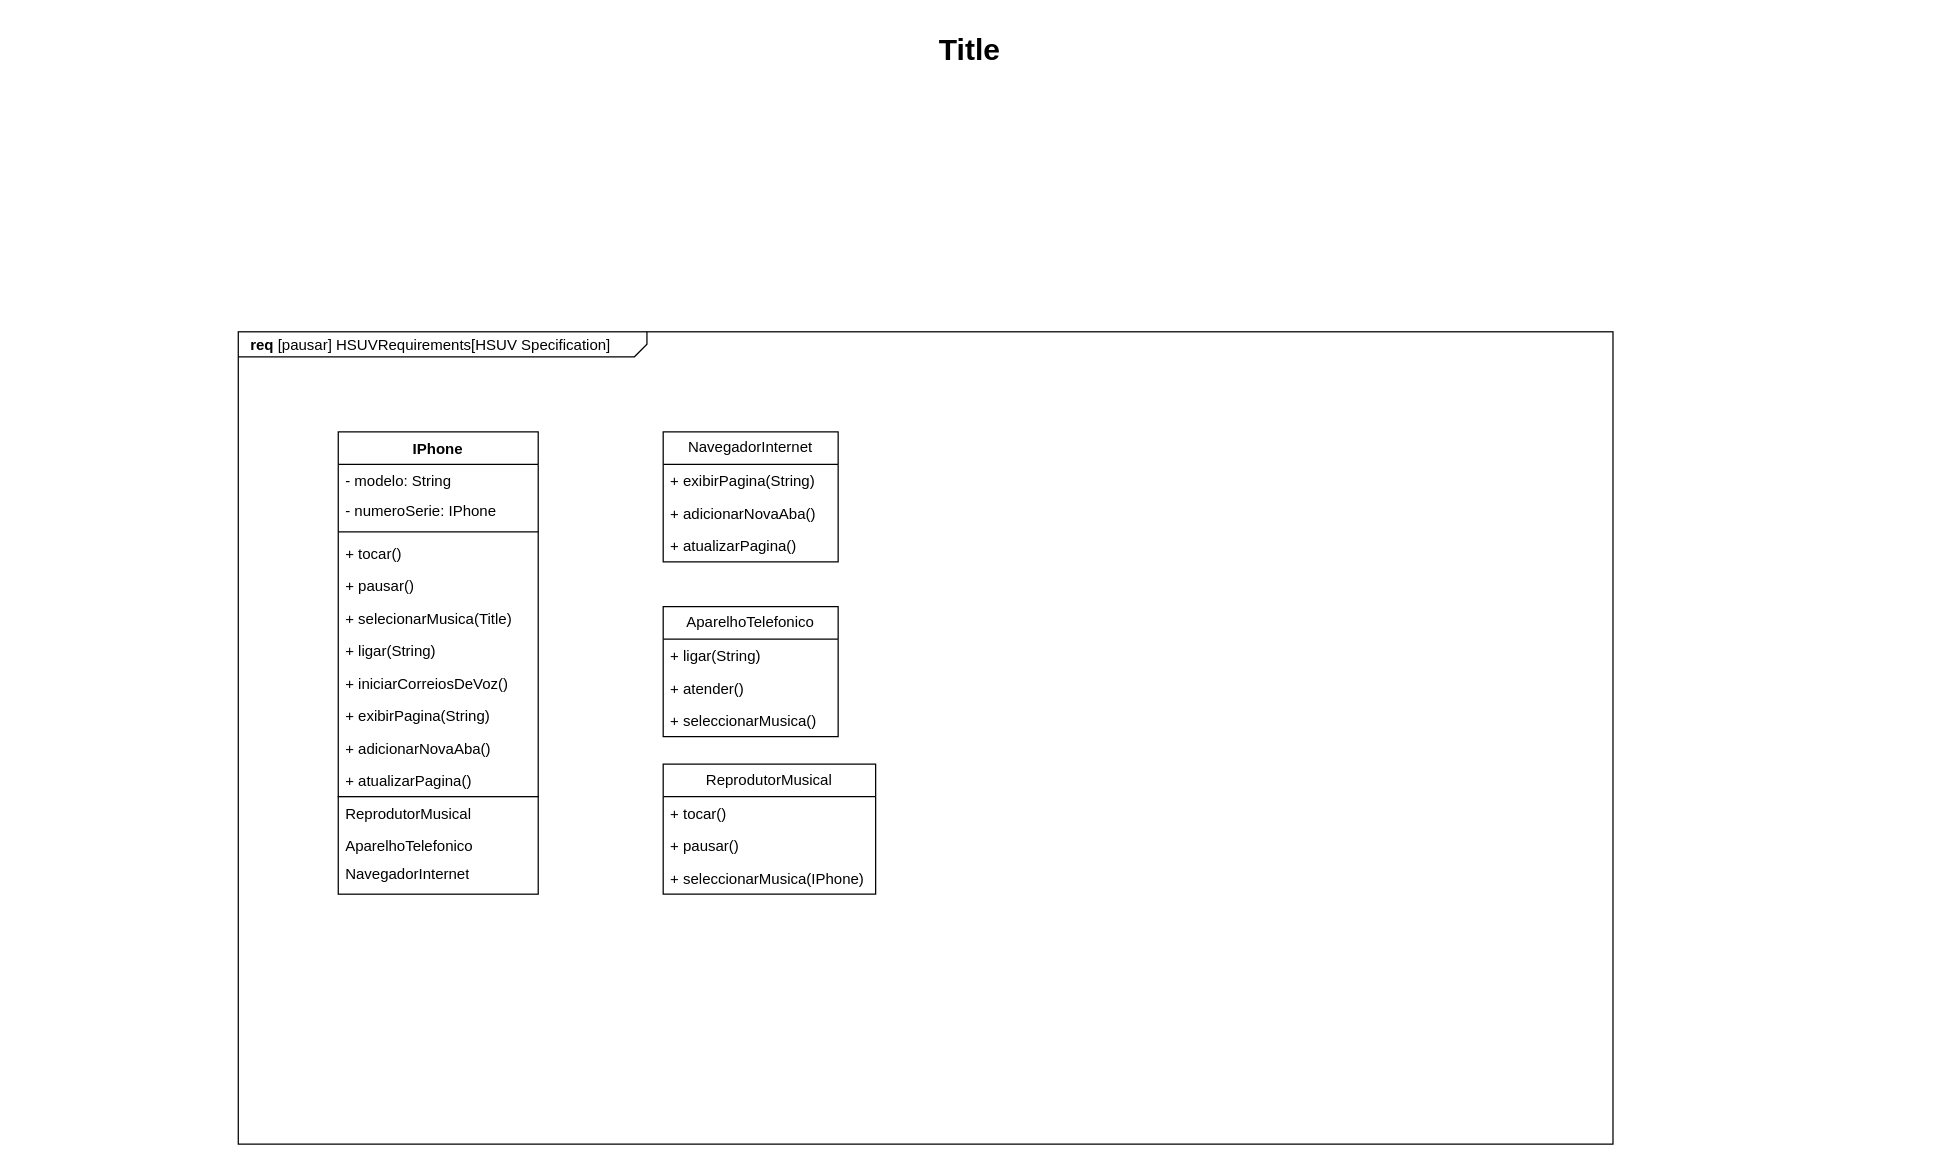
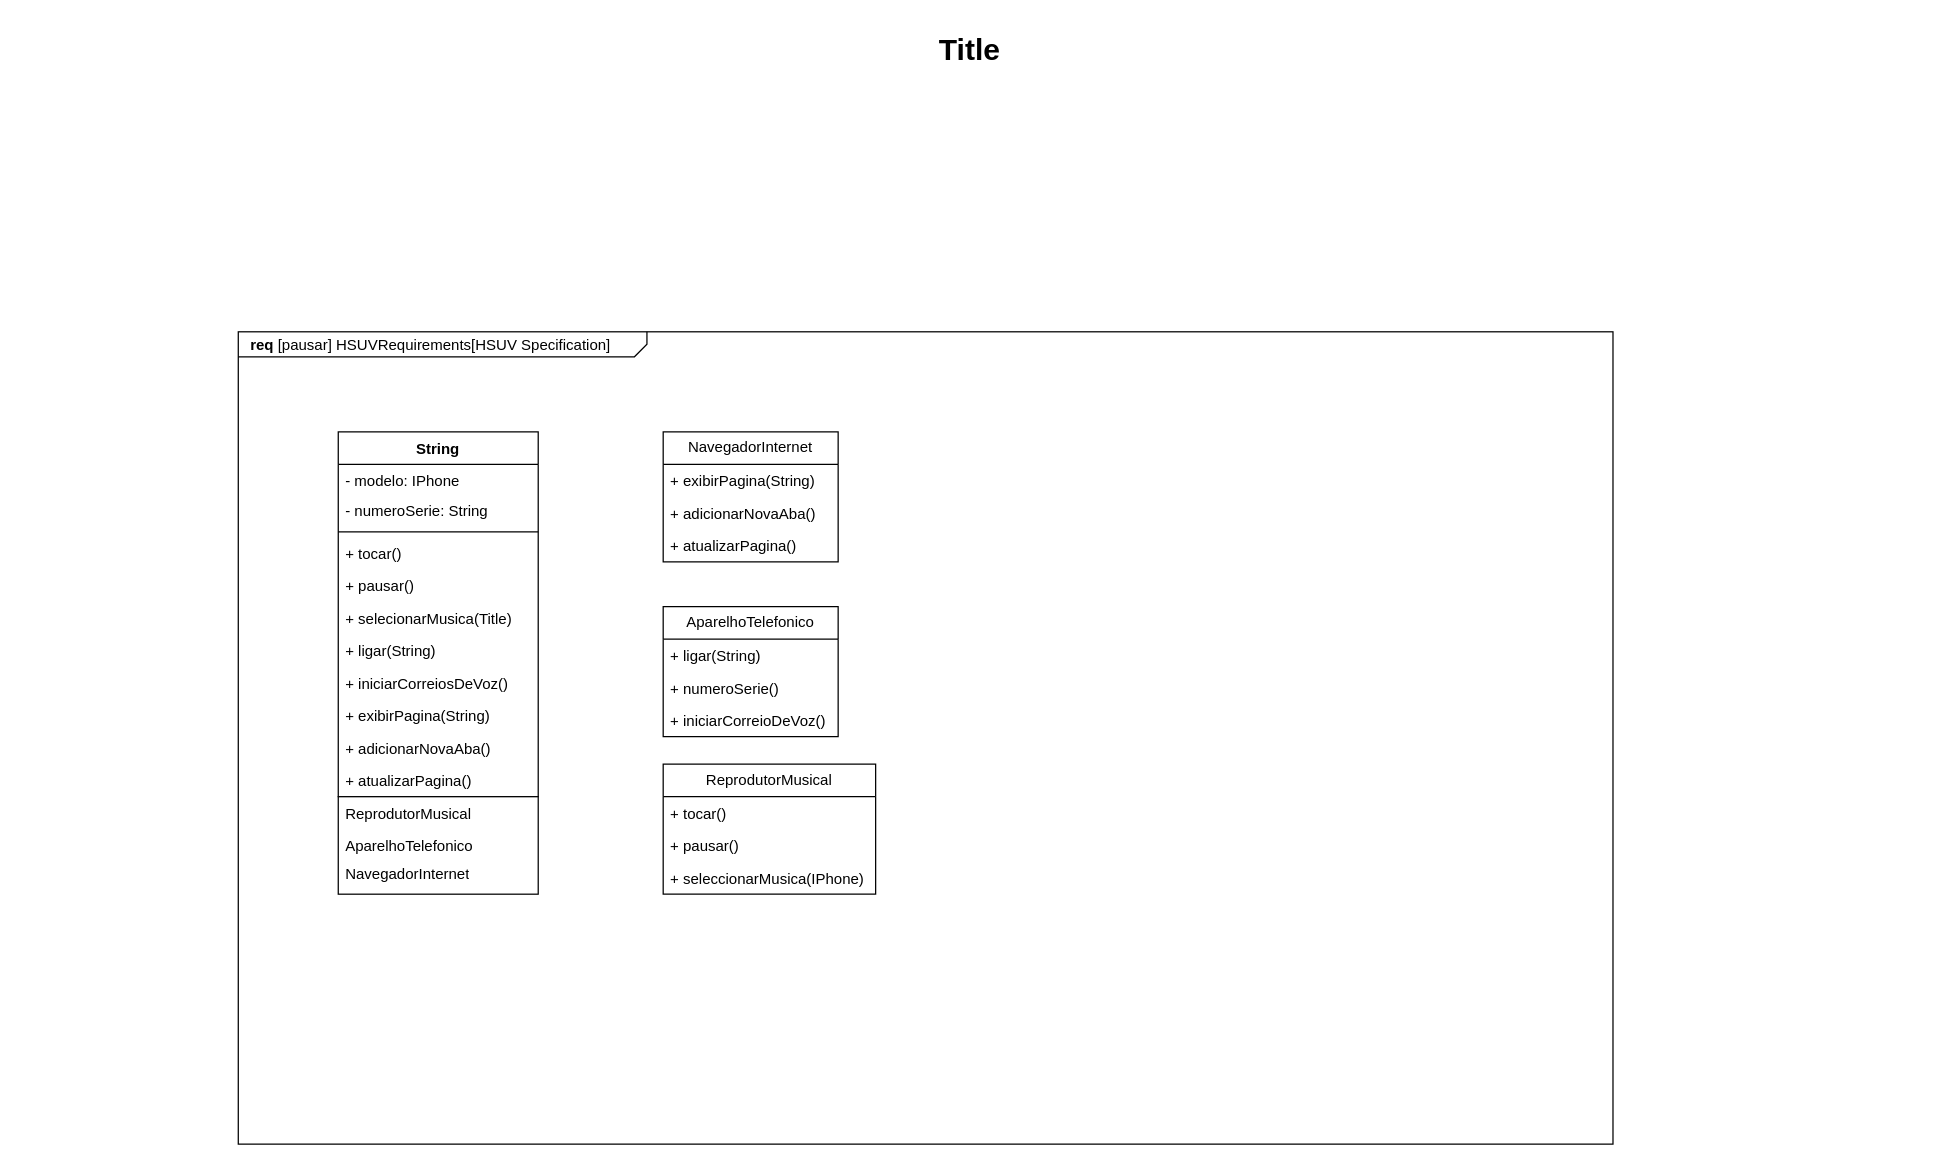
(438, 450) -> (438, 450)
(403, 482) -> (405, 482)
(426, 512) -> (424, 512)
(715, 690) -> (730, 690)
(751, 722) -> (752, 731)
